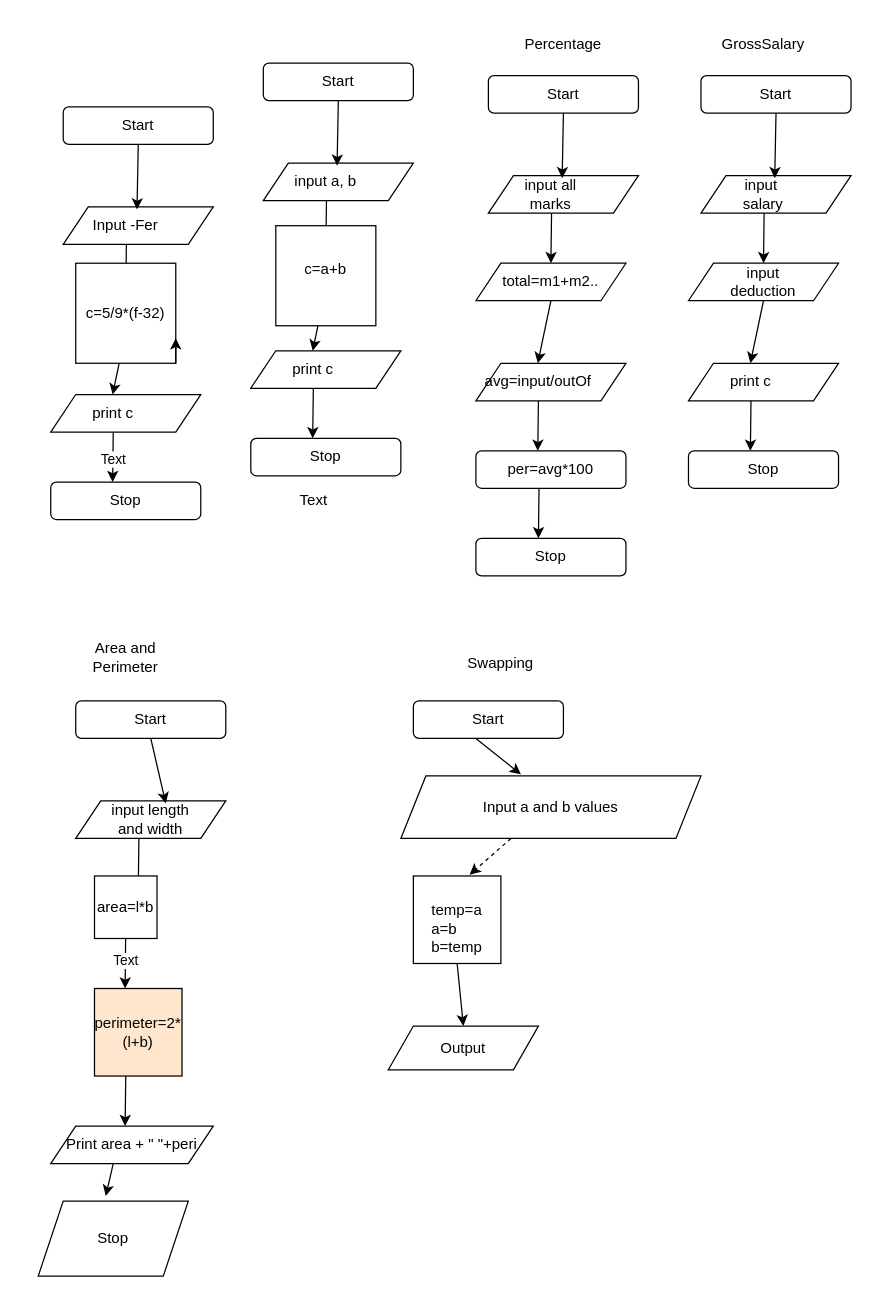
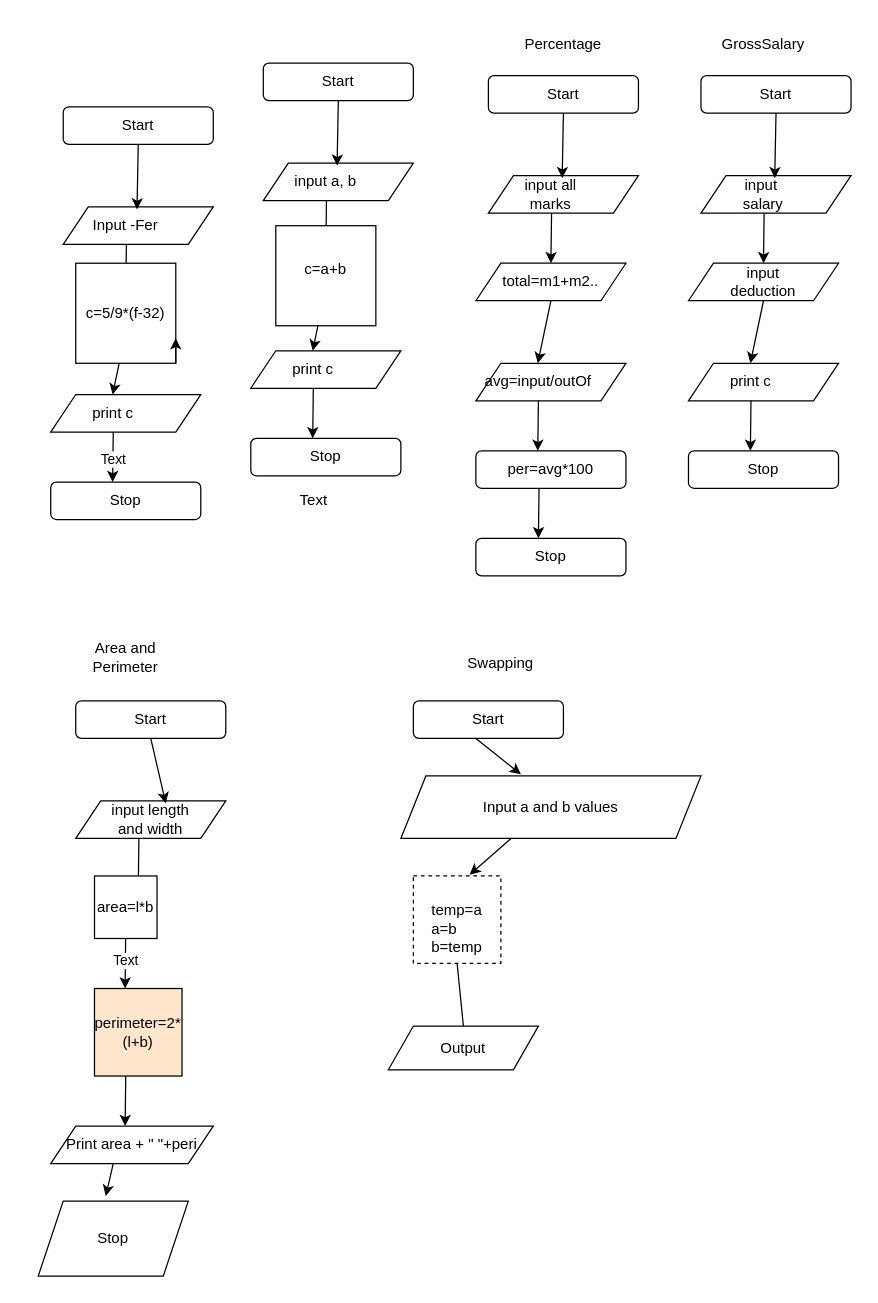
(493, 854) -> (493, 854)
(457, 919) -> (457, 919)
(462, 1016) -> (462, 1019)
